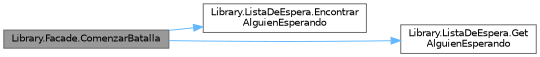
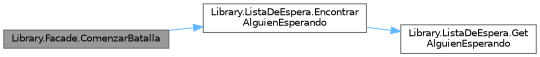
(280, 41) -> (379, 29)
